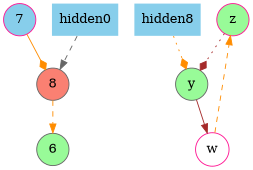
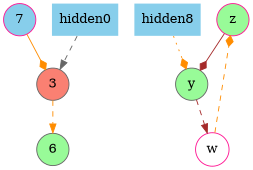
(215, 47) -> (215, 47)
(53, 84) -> (53, 84)
(222, 89) -> (222, 90)
(200, 112) -> (200, 112)
